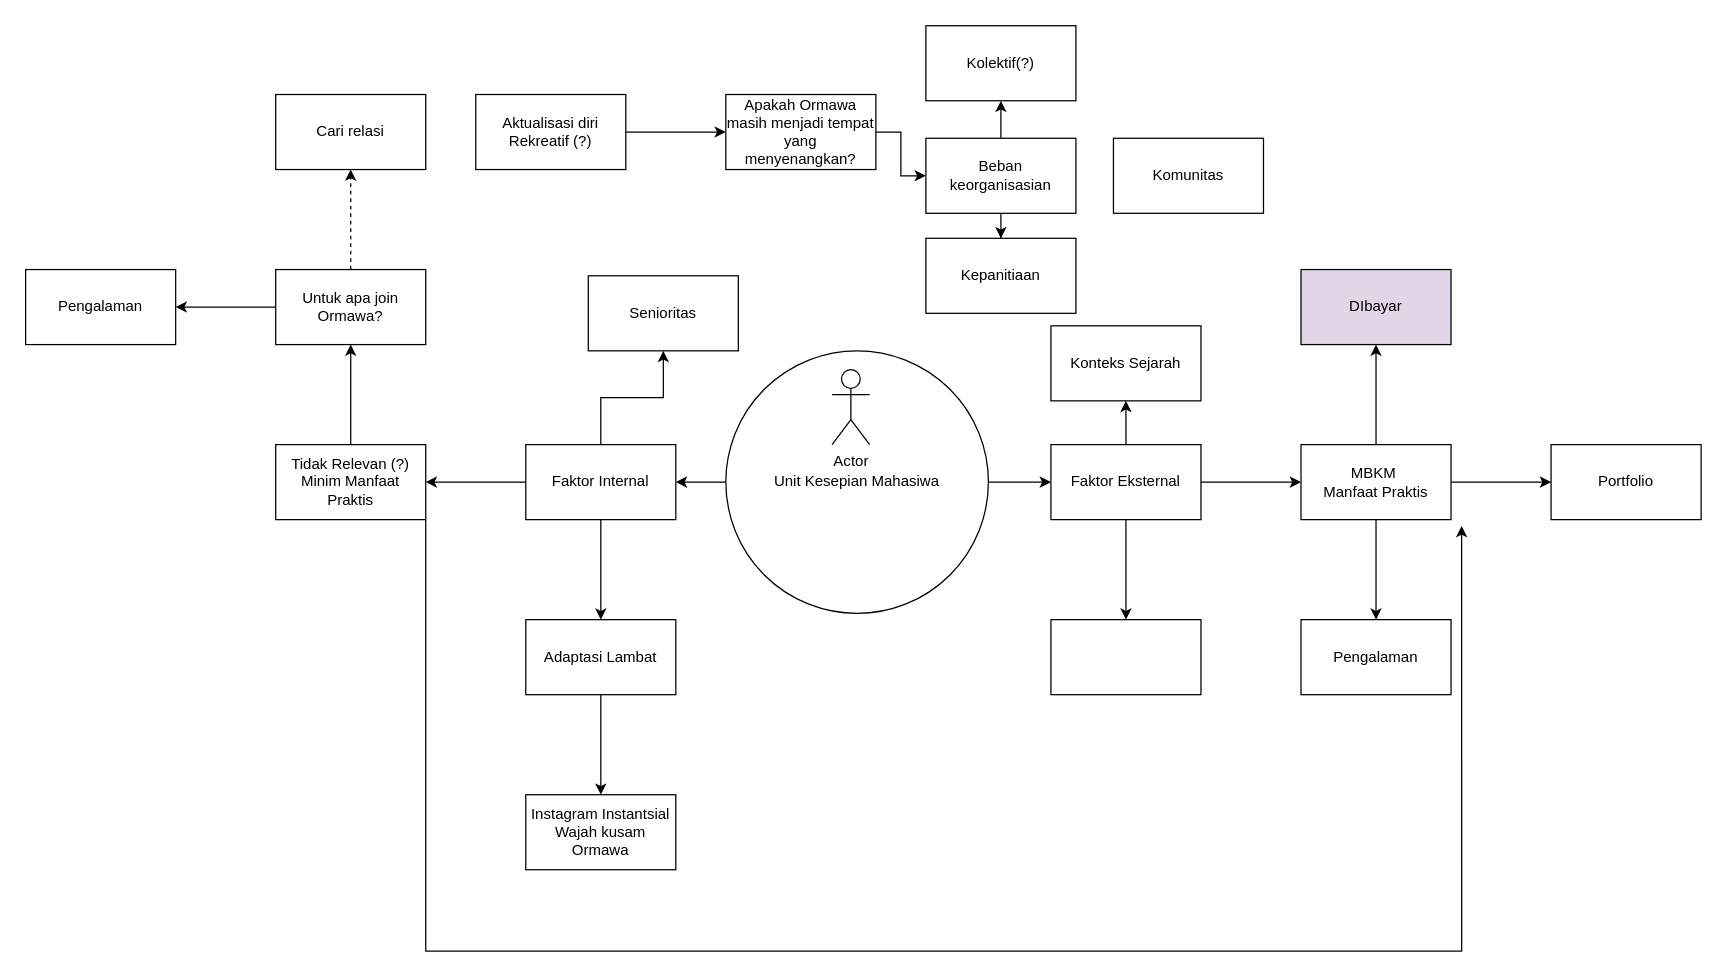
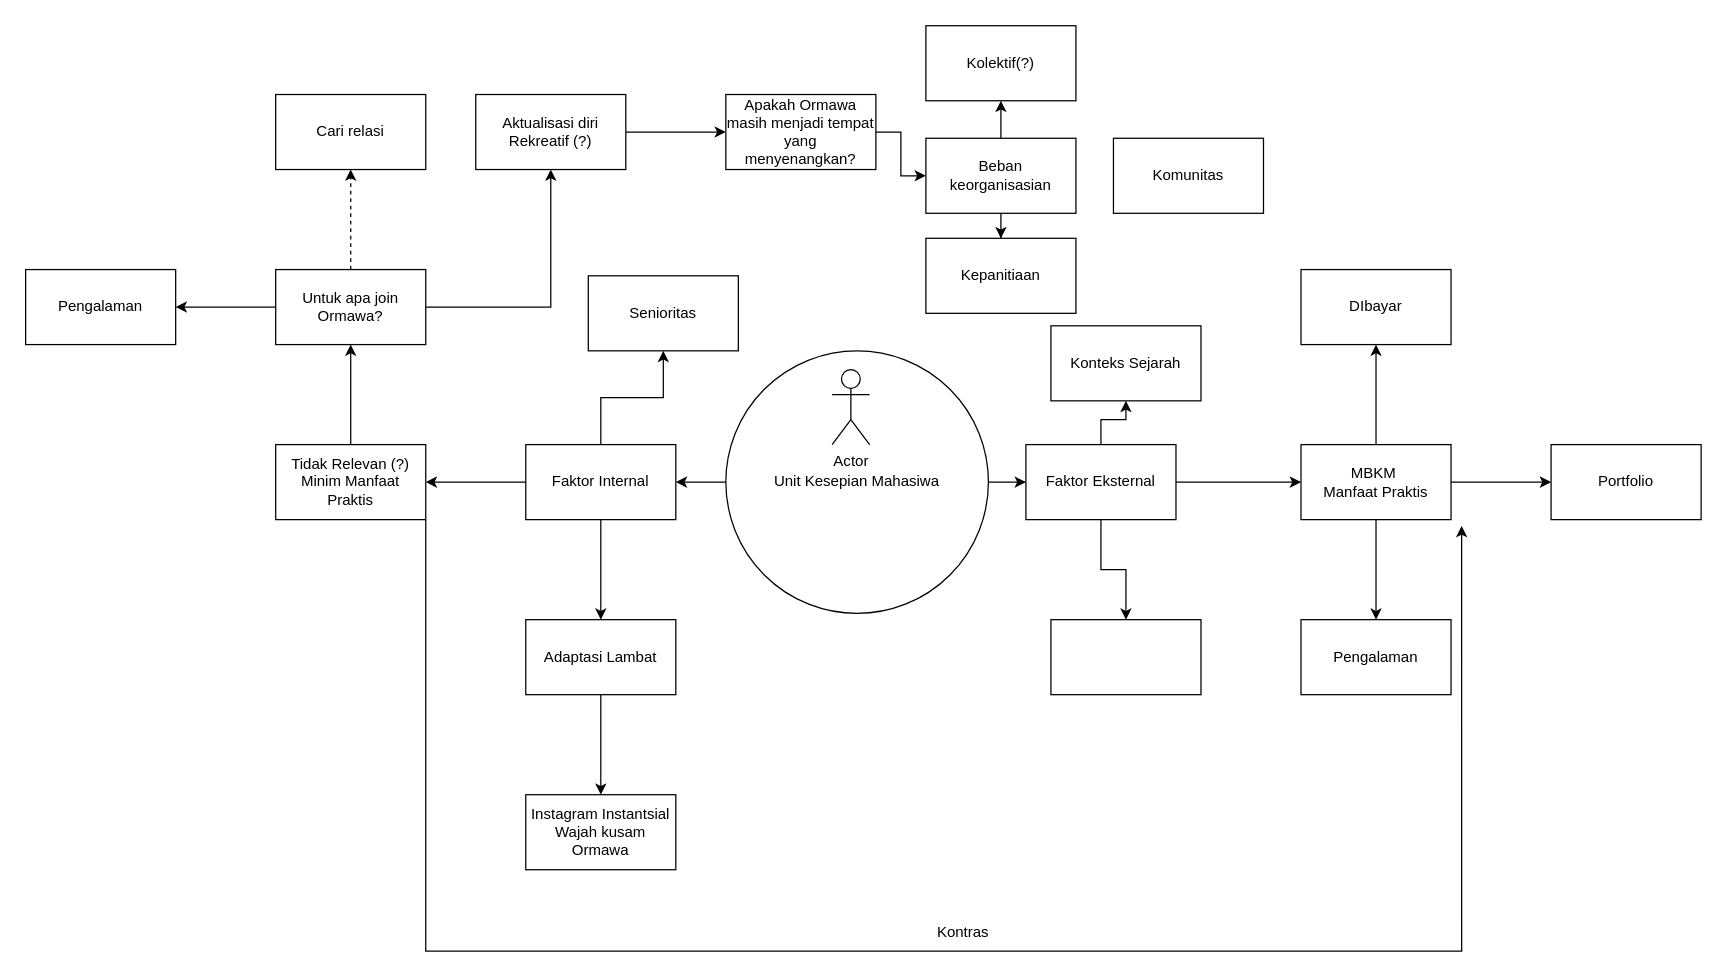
none -> (551, 305)
(1376, 307) -> (1376, 307)
(1126, 482) -> (1101, 482)
none -> (963, 932)
